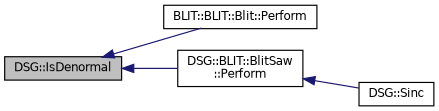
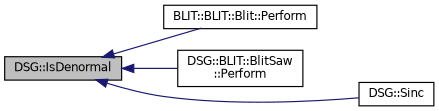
(337, 84) -> (232, 102)
